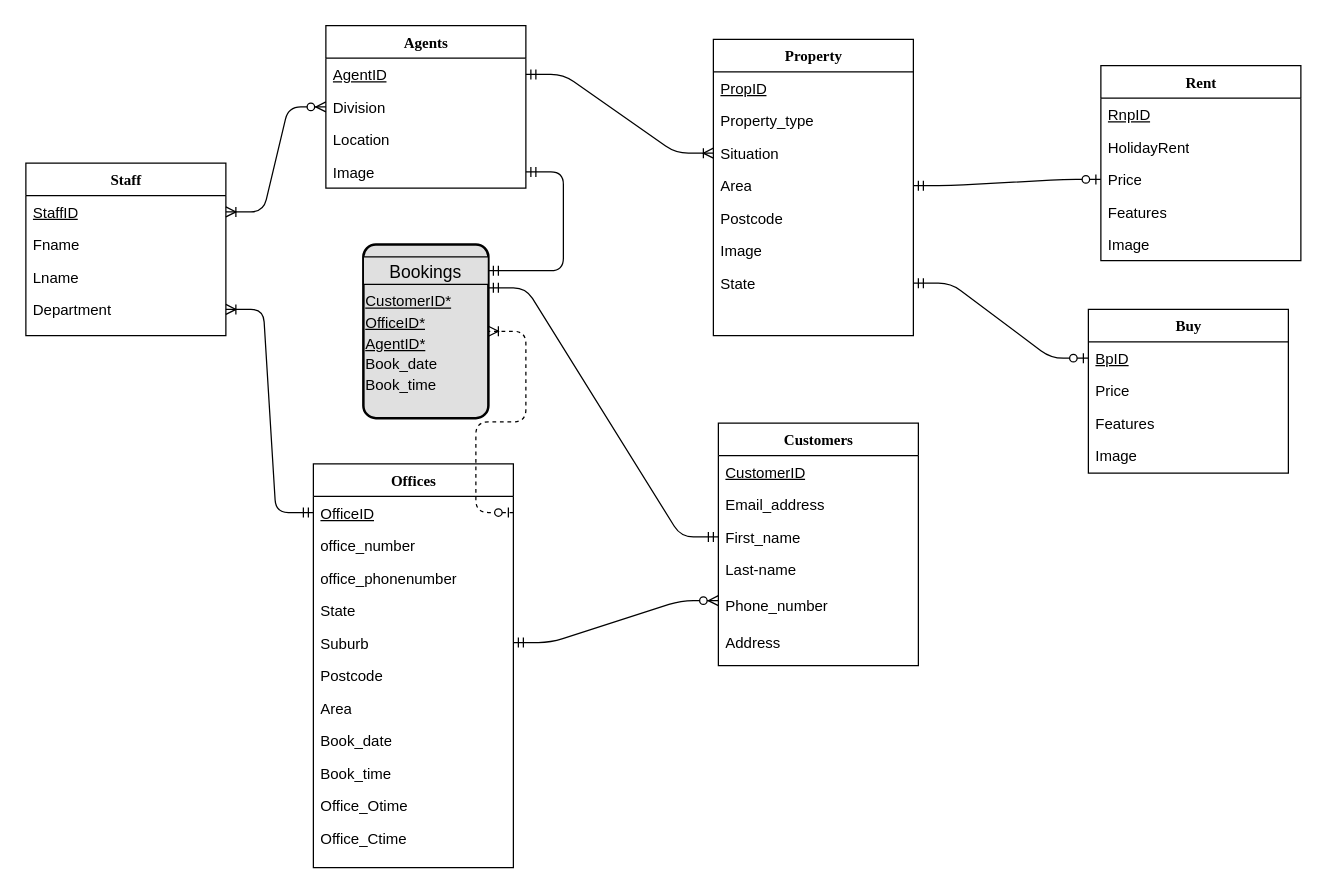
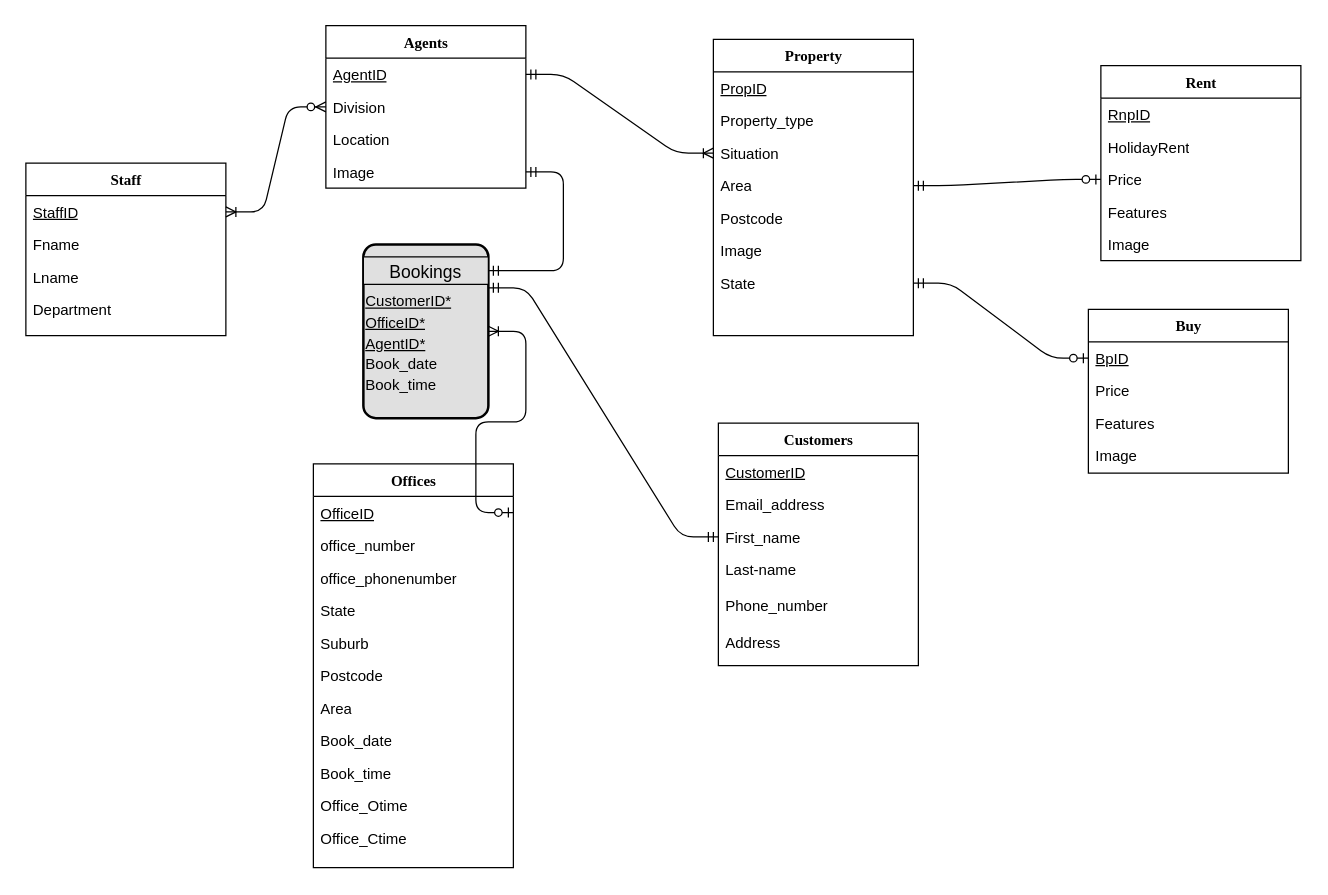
(269, 411) -> none
(509, 422) -> (509, 422)
(615, 622) -> none
